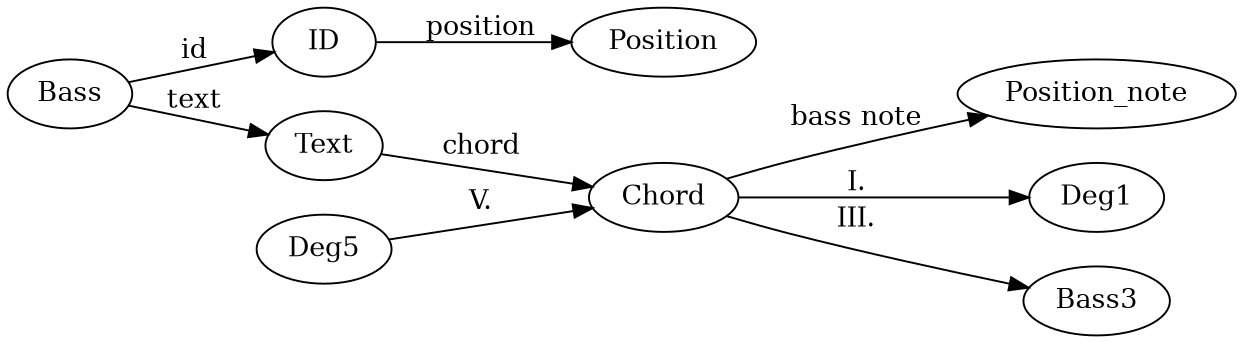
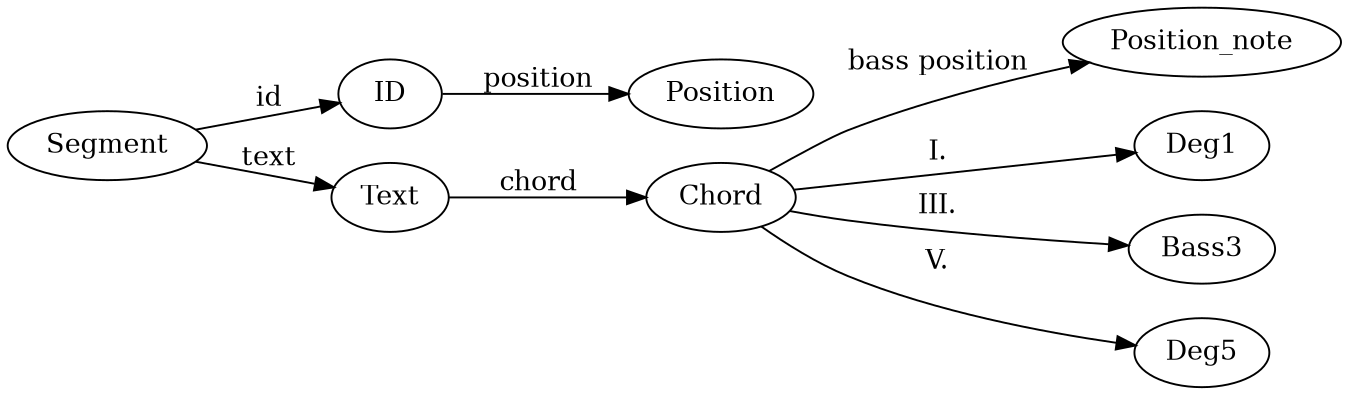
(70, 94) -> (107, 146)
(857, 118) -> (938, 62)
(481, 225) -> (932, 304)
